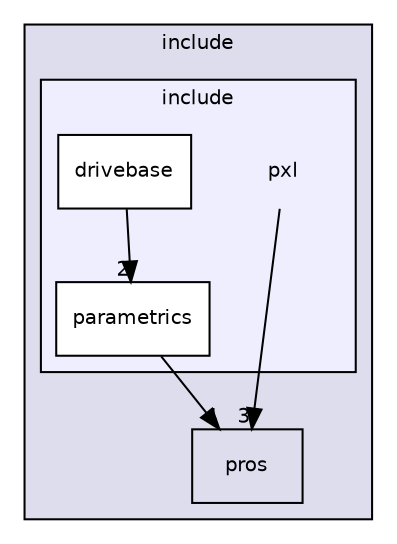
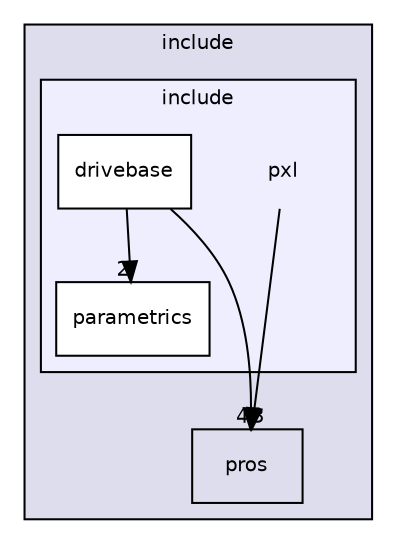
(184, 385) -> (235, 298)
